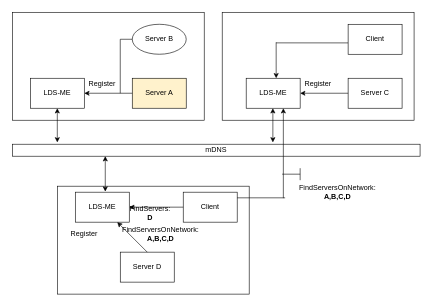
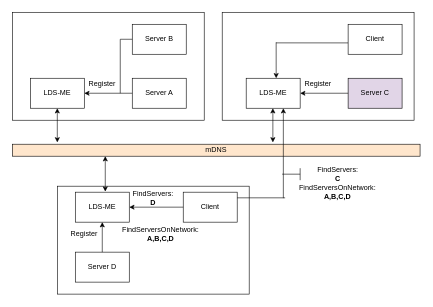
(159, 39) -> (159, 39)
(159, 93) -> (159, 93)
(375, 93) -> (375, 93)
(216, 150) -> (216, 150)
none -> (338, 174)
(150, 213) -> (153, 198)
(147, 267) -> (102, 267)
